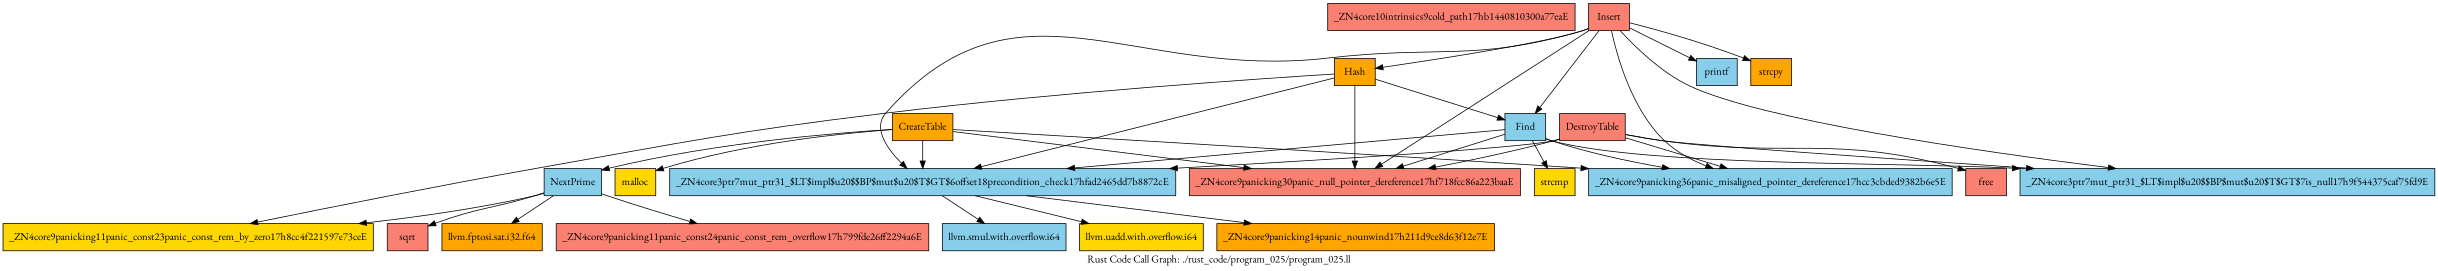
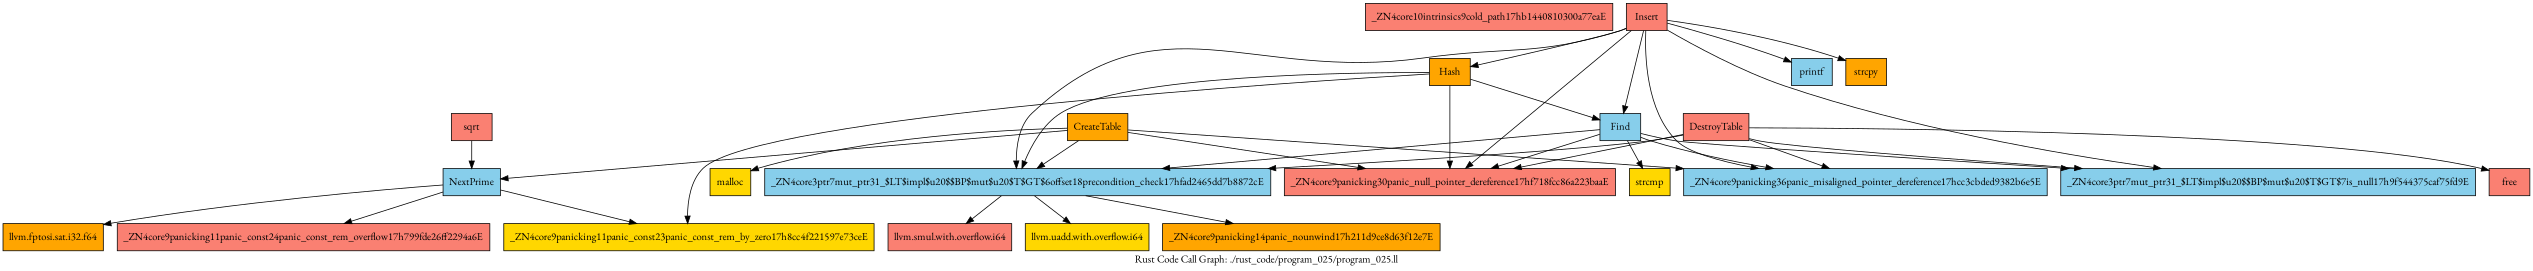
(462, 214) -> (472, 151)
(1004, 237) -> (950, 237)
